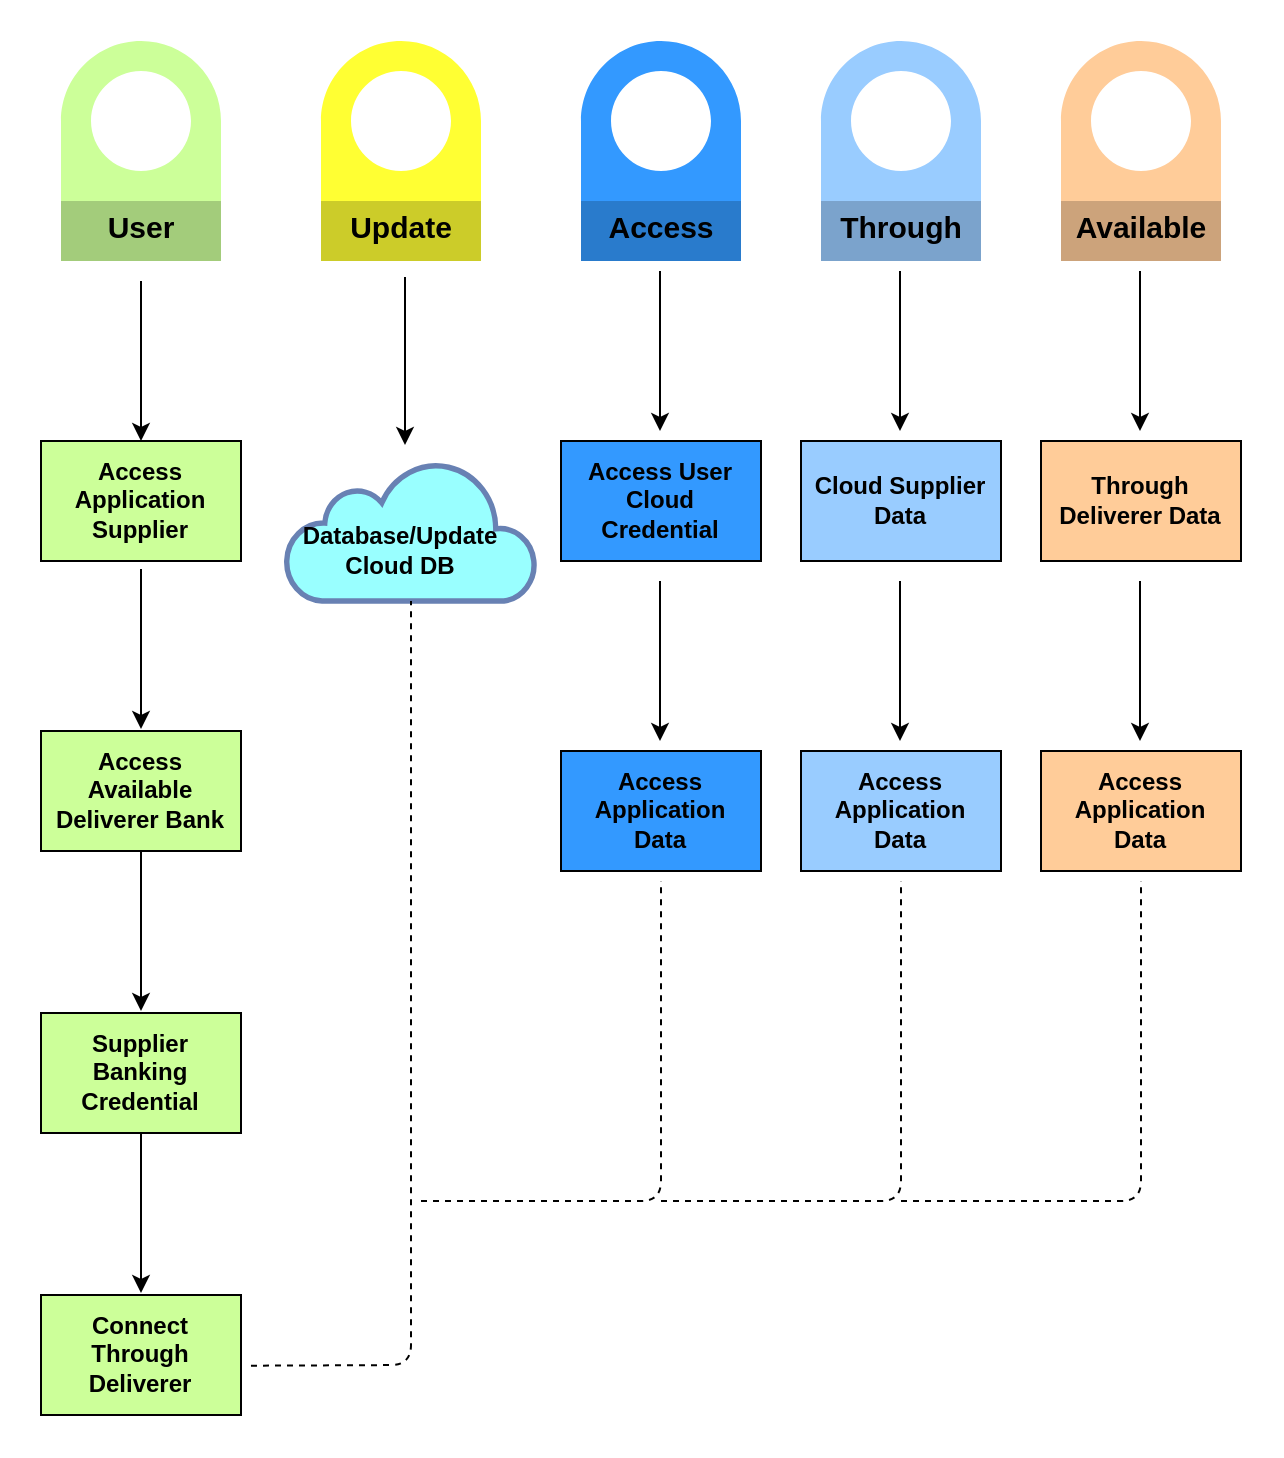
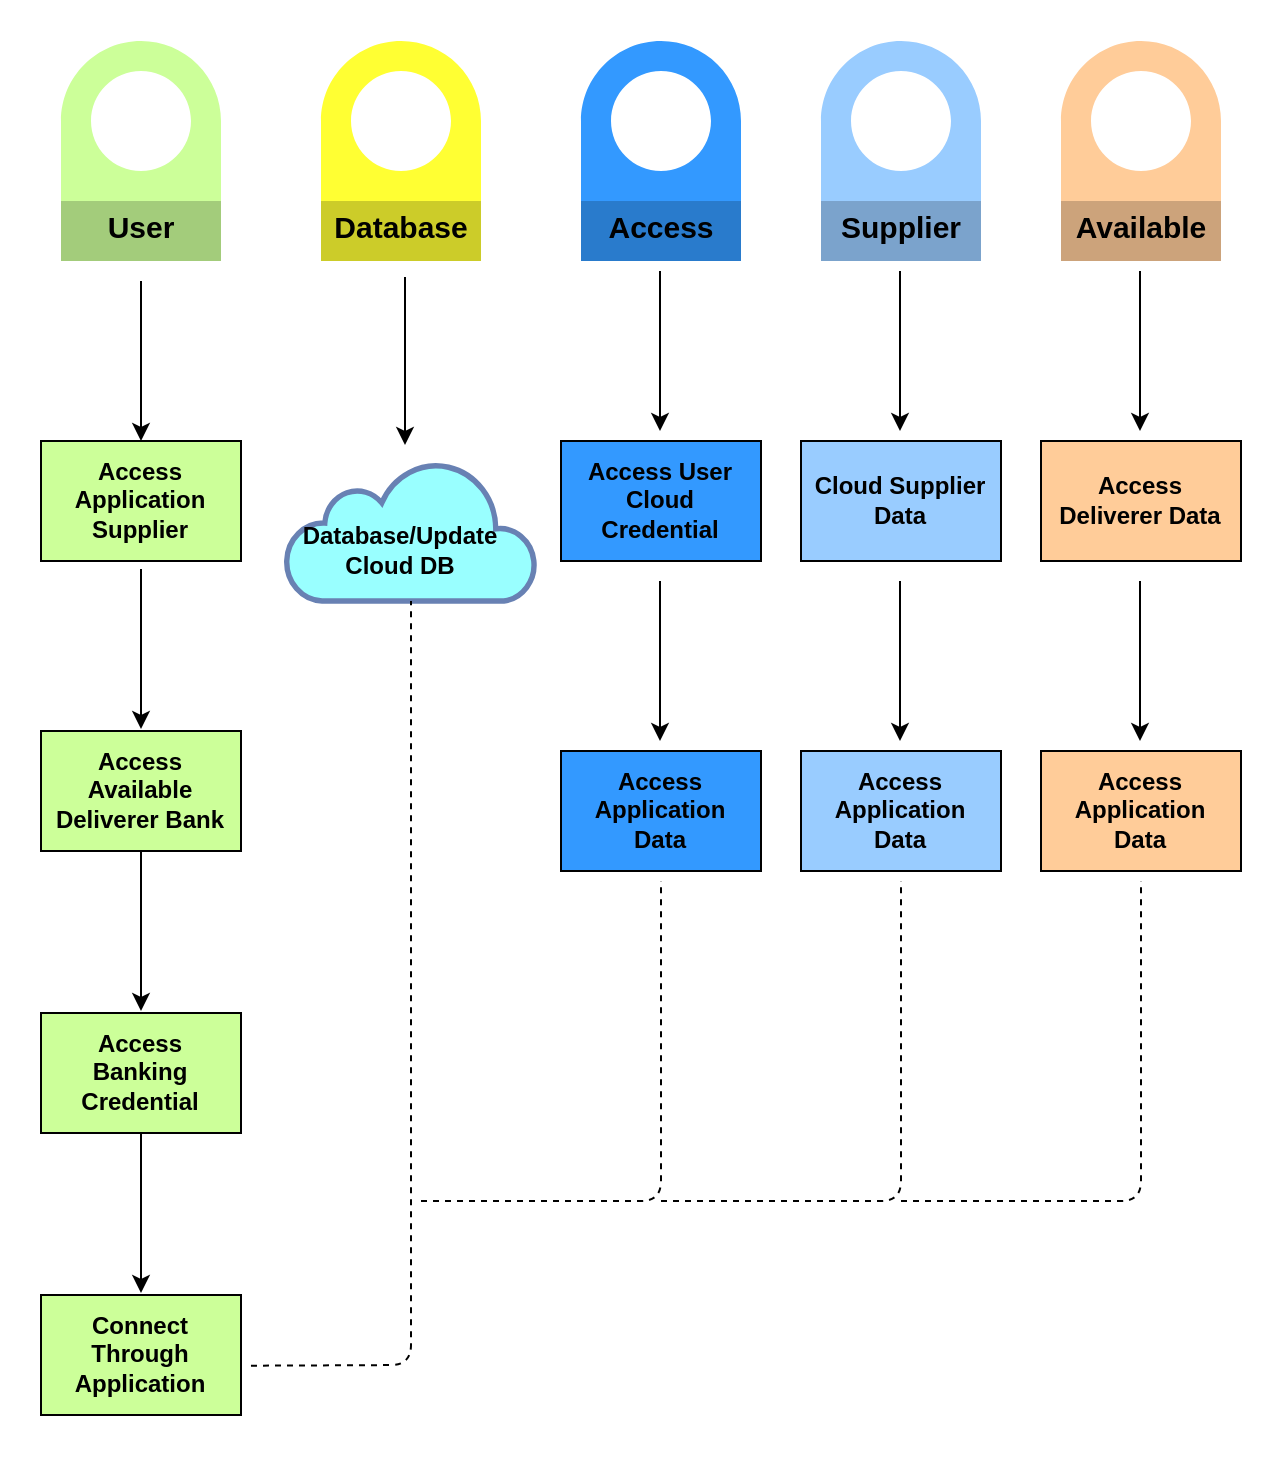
(402, 227) -> (402, 227)
(902, 227) -> (902, 227)
(1141, 501) -> (1141, 501)
(141, 1073) -> (141, 1073)
(141, 1355) -> (141, 1355)
